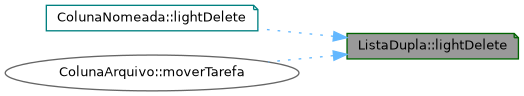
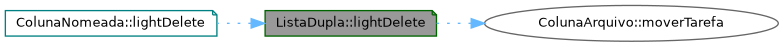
(301, 59) -> (454, 23)
